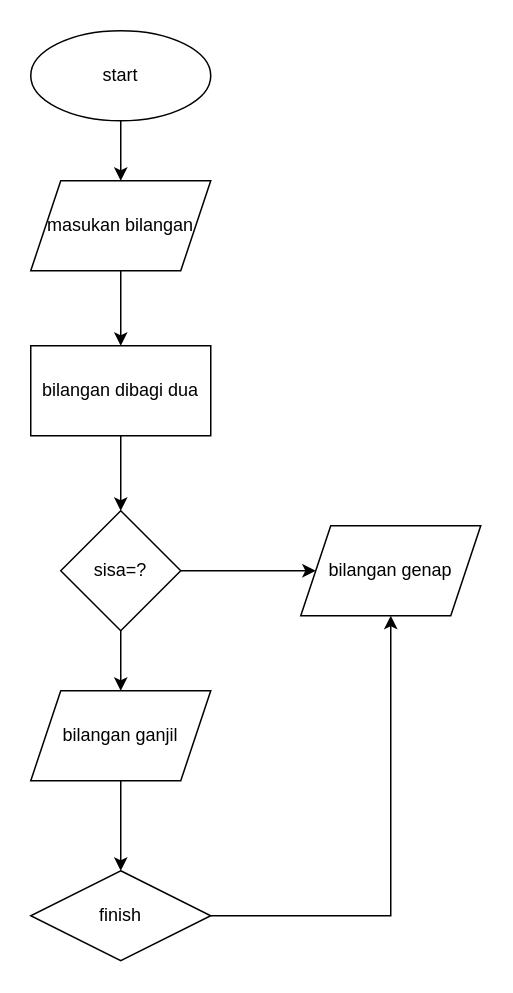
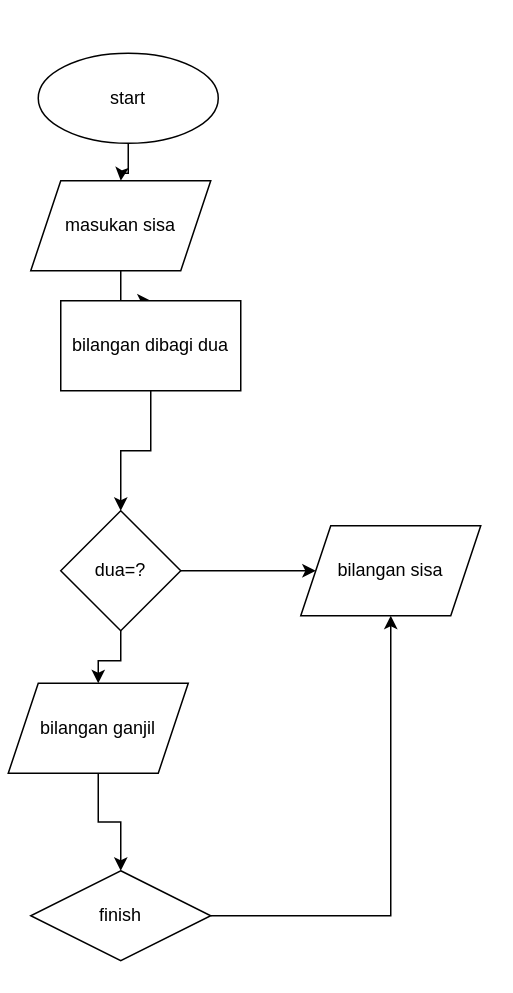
(121, 76) -> (128, 98)
(121, 226) -> (121, 226)
(121, 391) -> (151, 346)
(121, 571) -> (121, 571)
(391, 571) -> (391, 571)
(121, 736) -> (98, 728)
